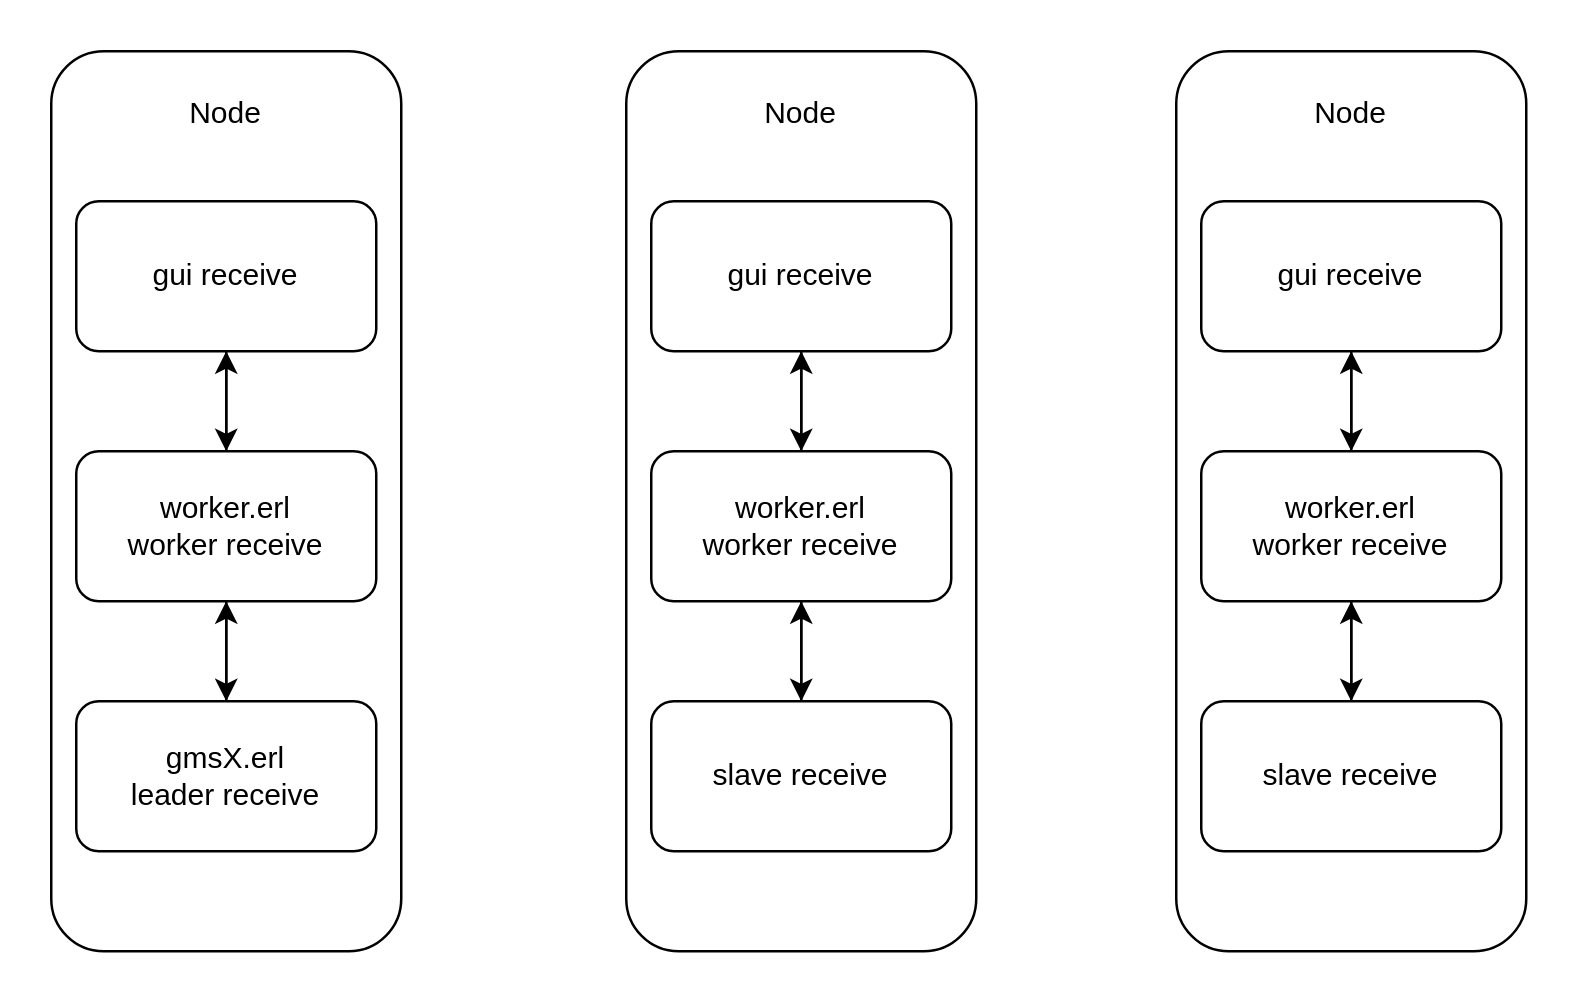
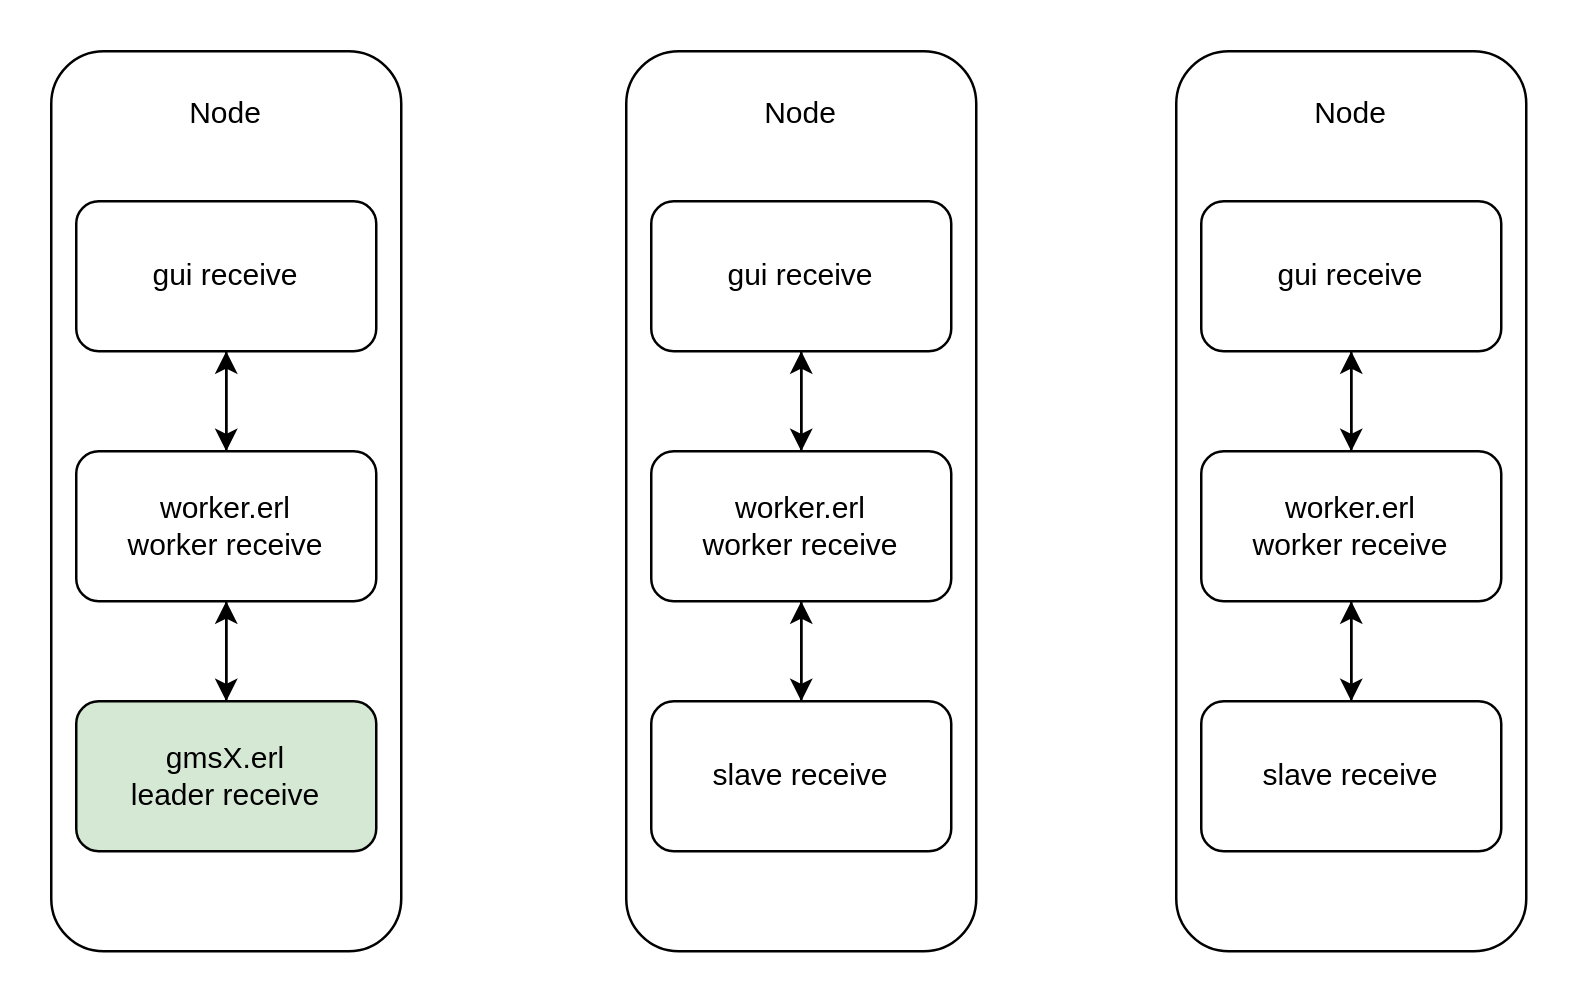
(226, 776) -> (226, 776)
